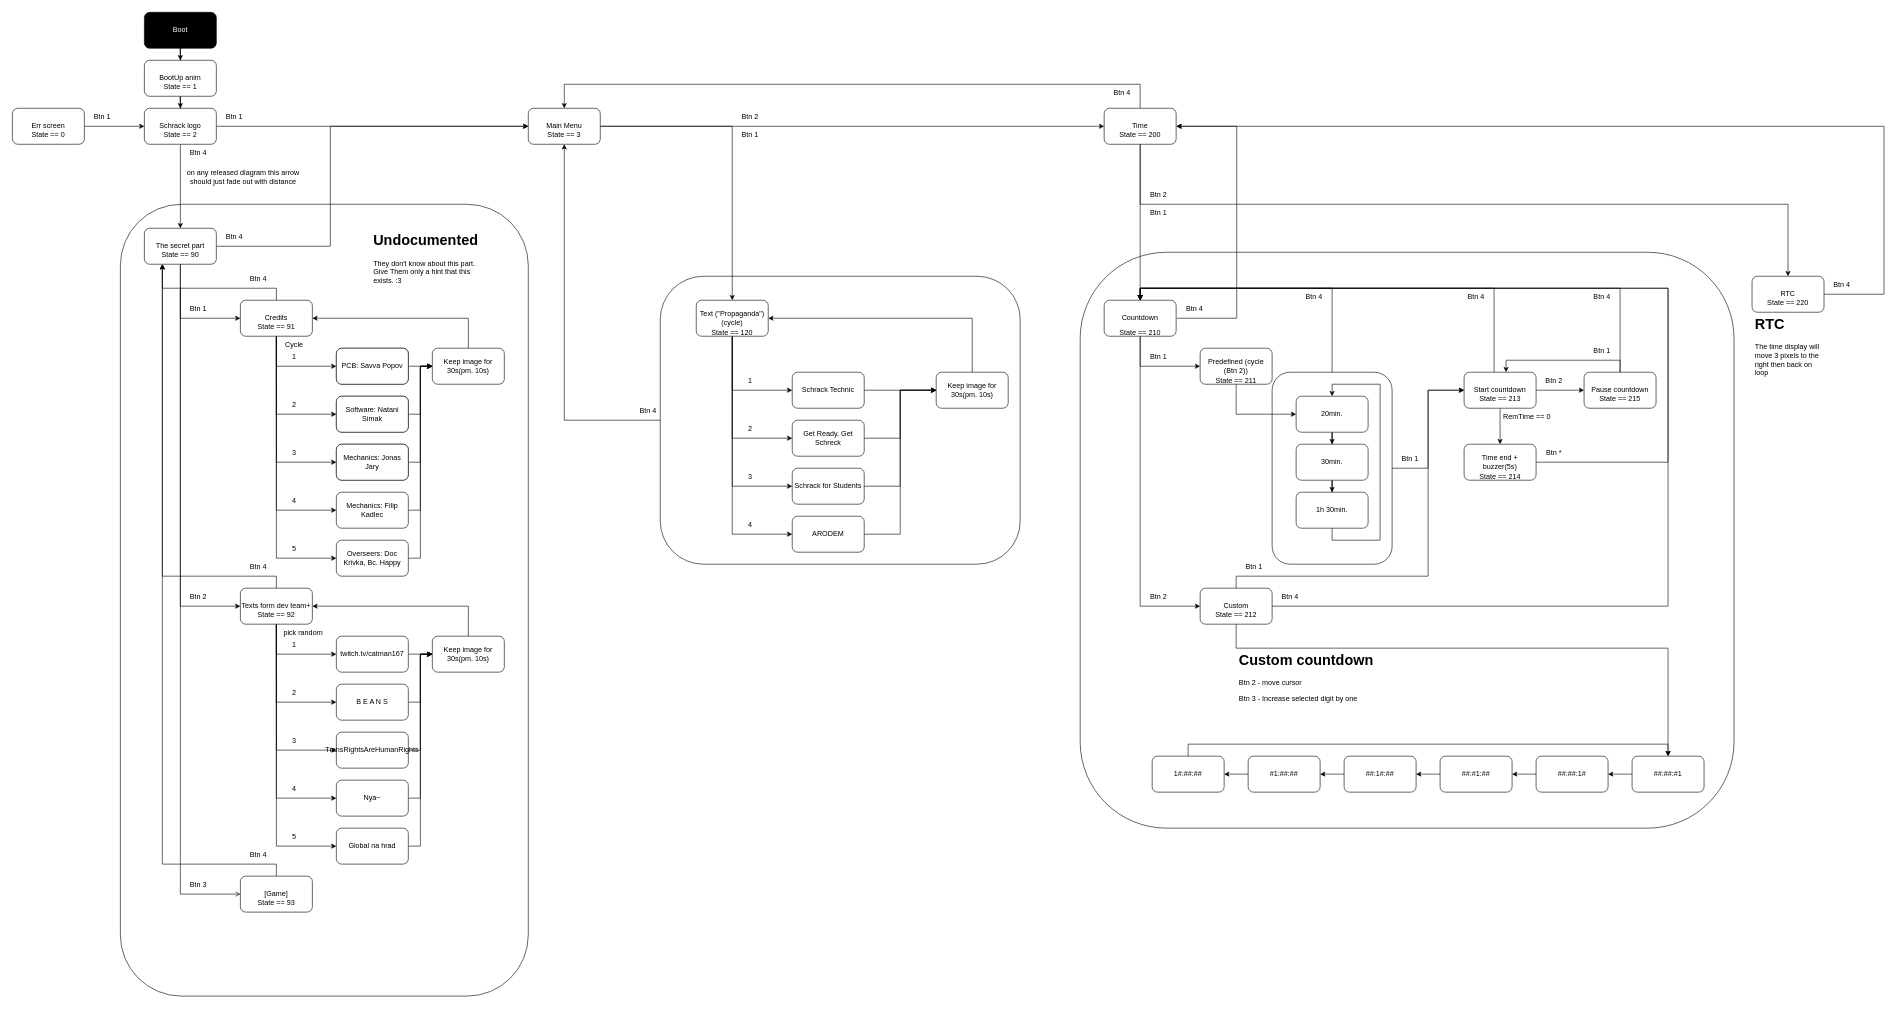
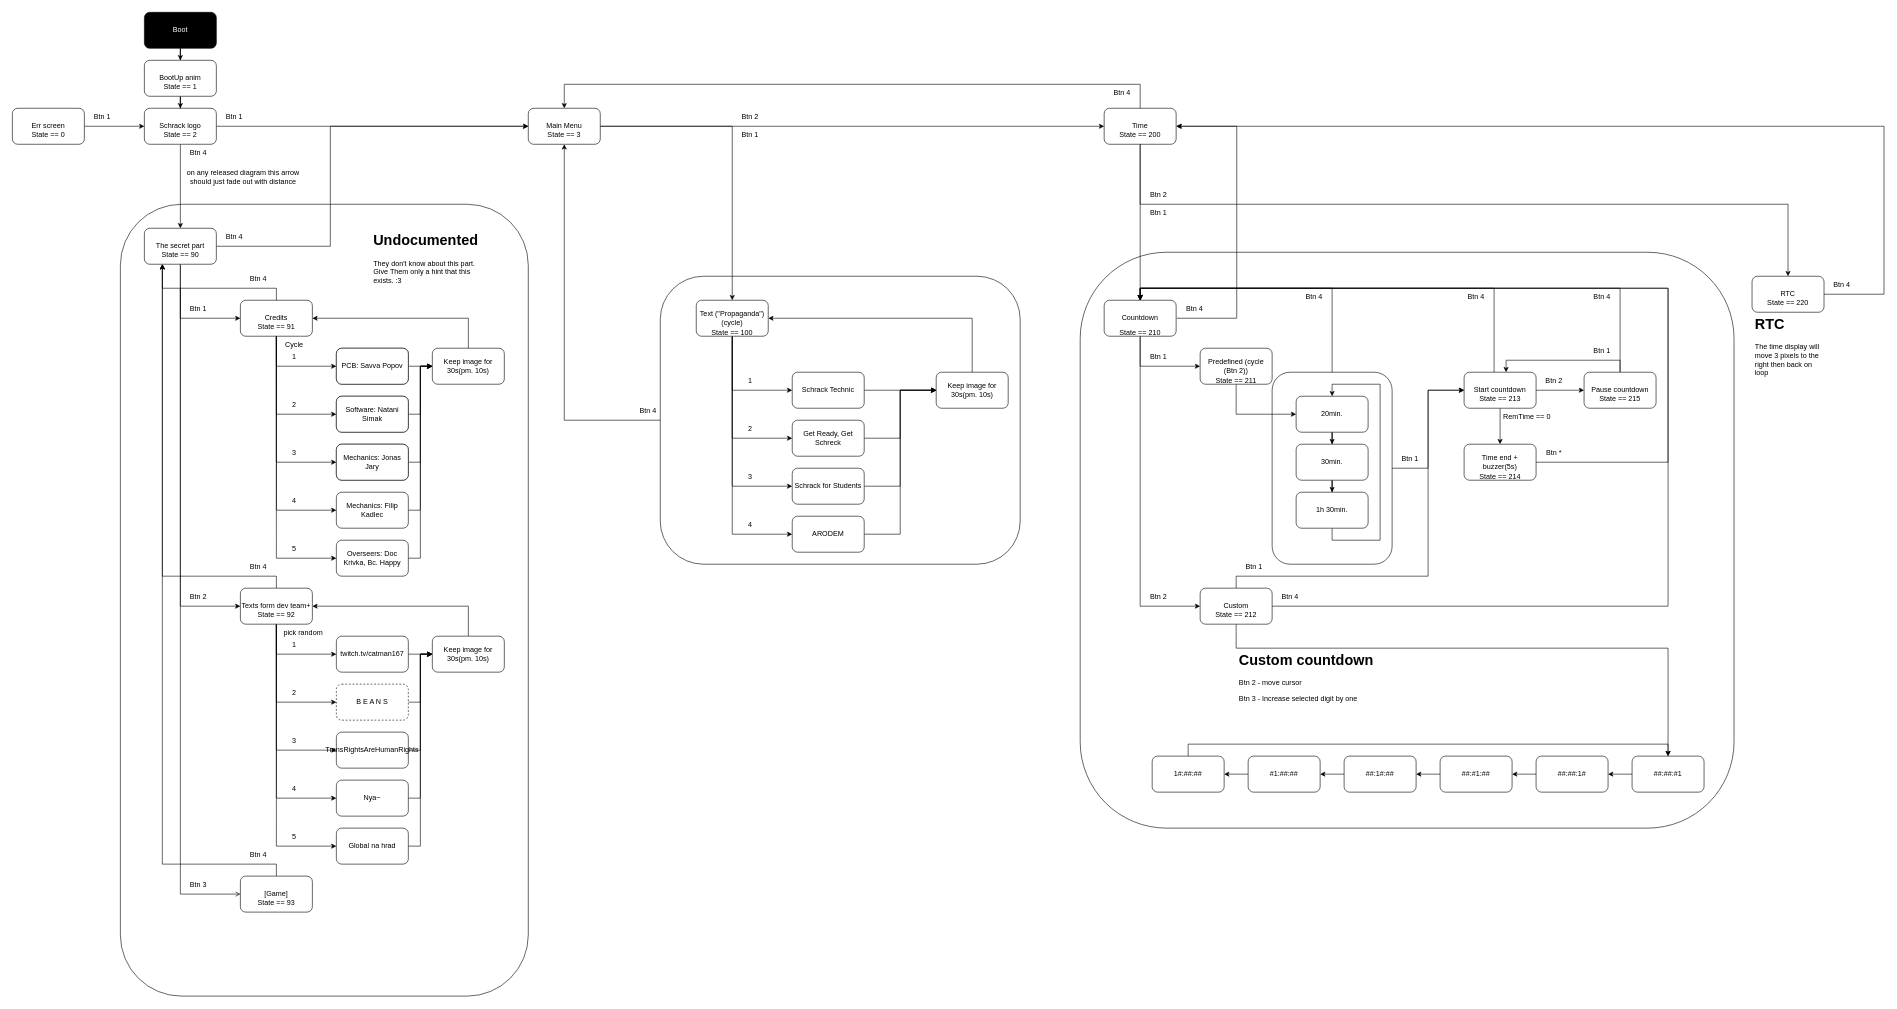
(732, 333) -> (732, 333)
(372, 702) -> (372, 702)
